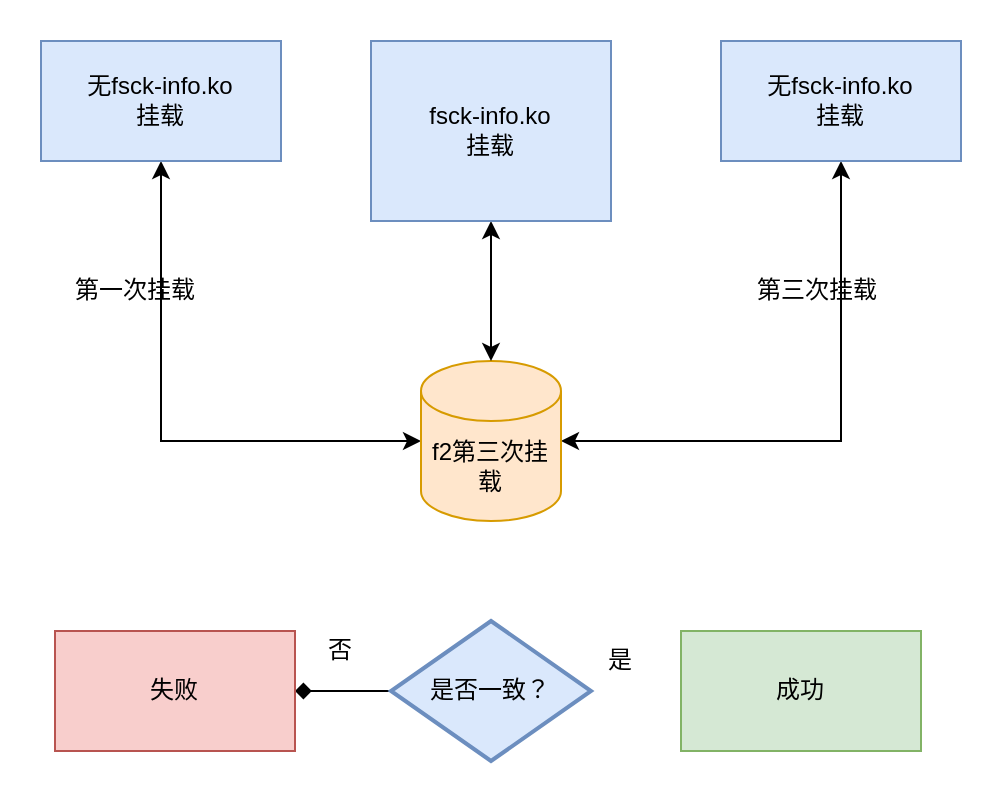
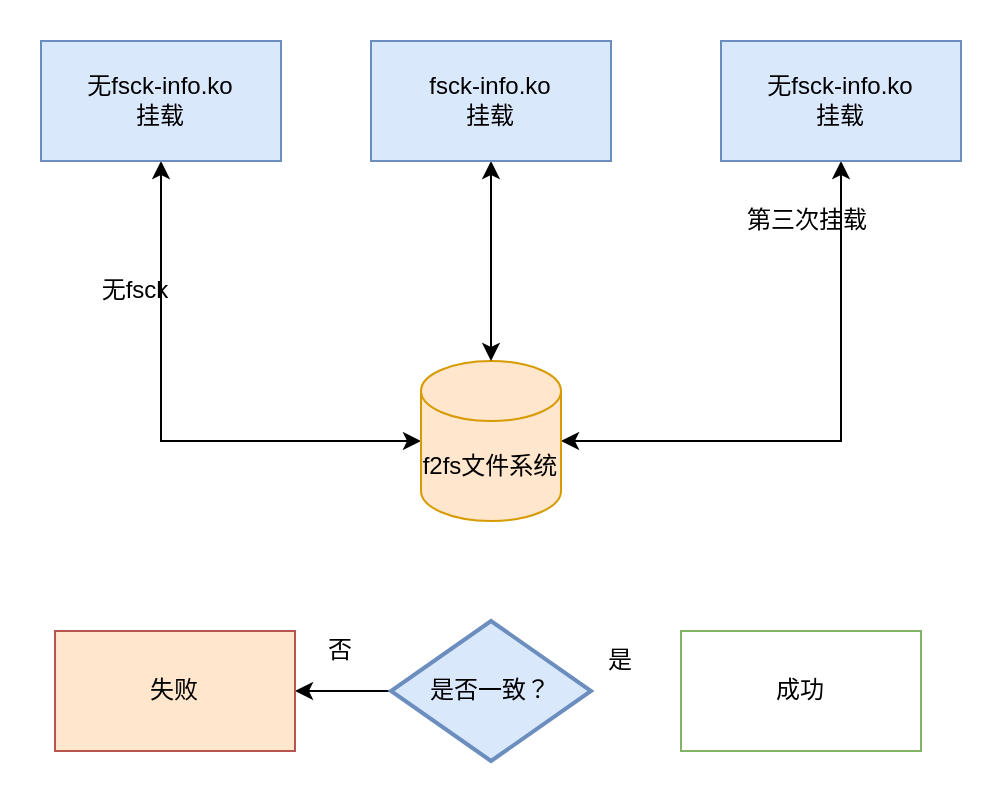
(491, 131) -> (491, 101)
(136, 291) -> (136, 291)
(818, 291) -> (808, 221)
(491, 467) -> (491, 467)
(175, 691) -> (175, 691)
(311, 691) -> (310, 691)
(801, 691) -> (801, 691)
